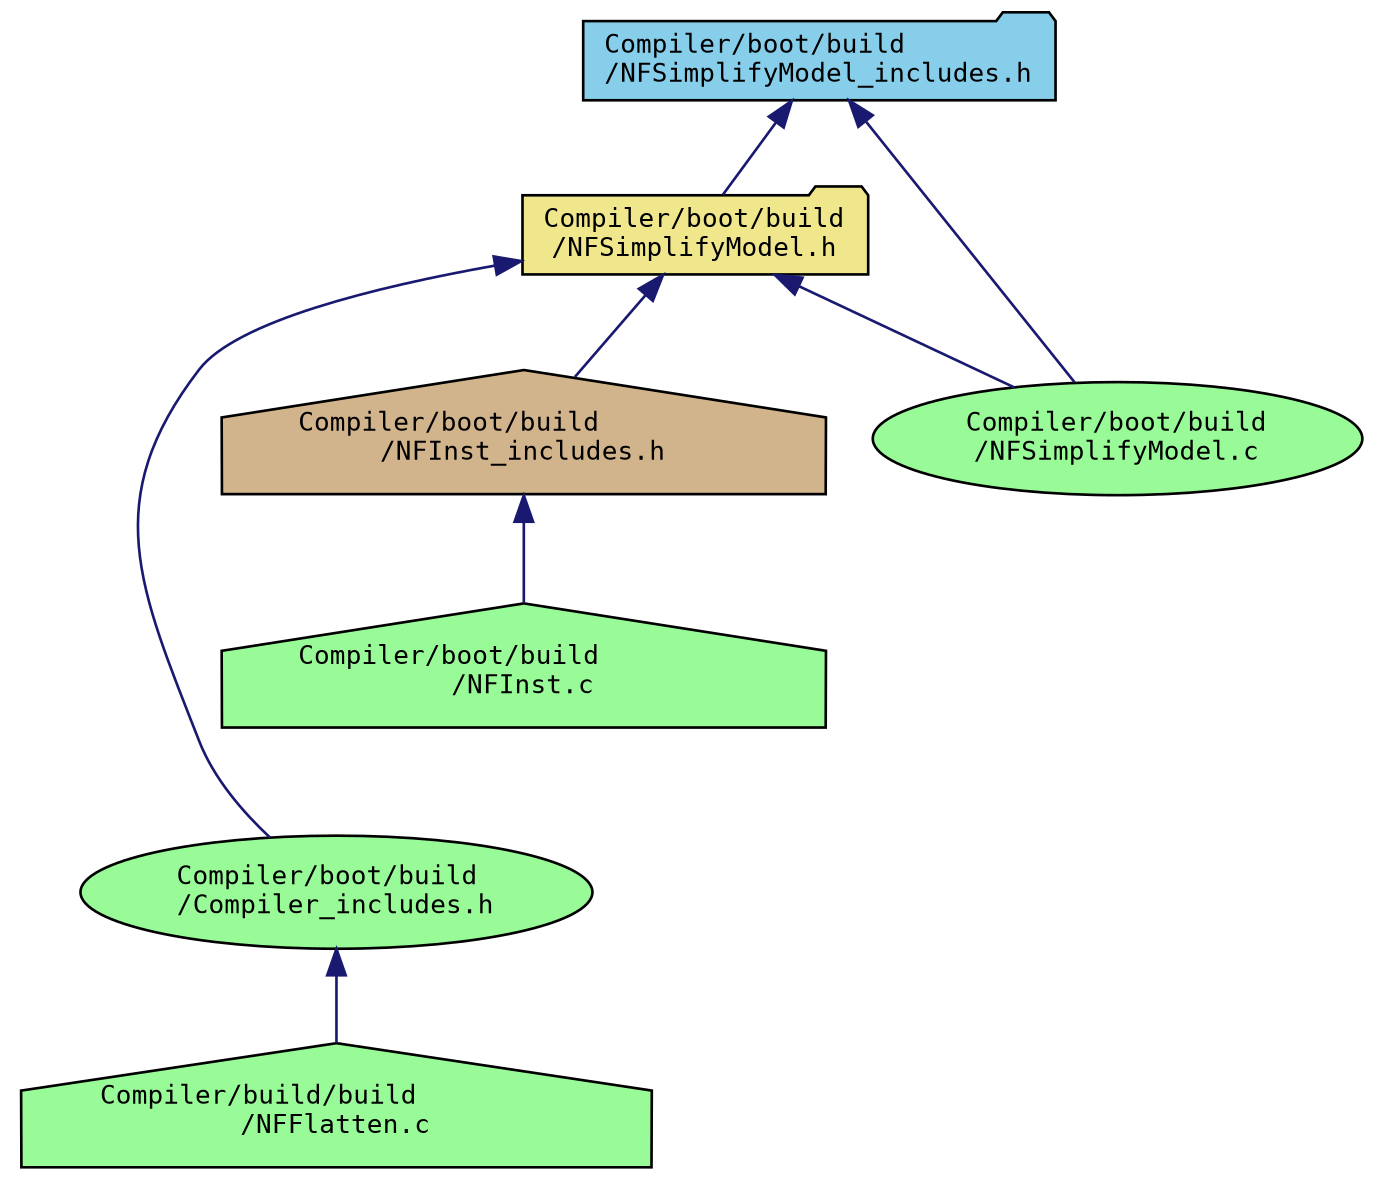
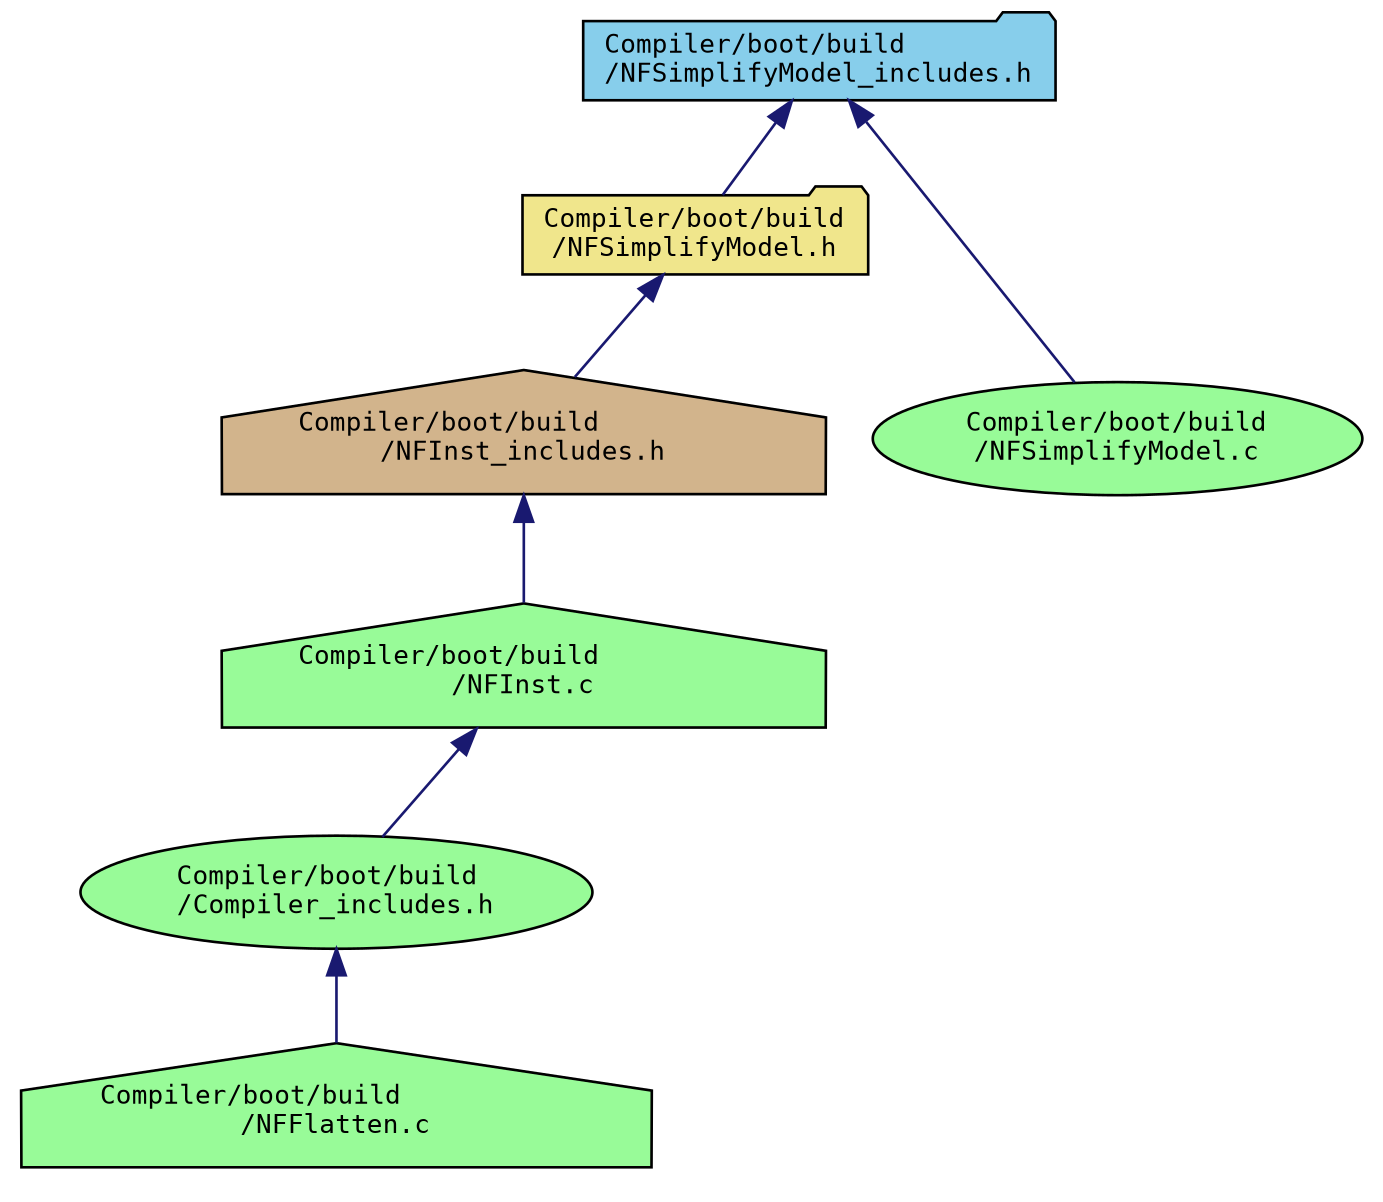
(907, 337) -> none
(151, 456) -> (421, 793)
(336, 1112) -> (336, 1112)
